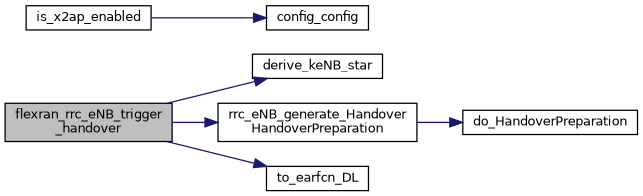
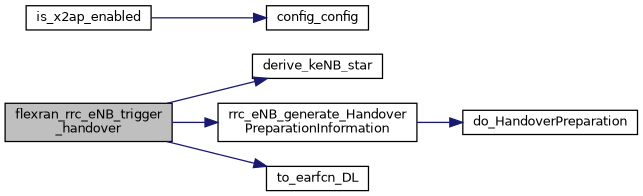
(317, 122) -> (317, 122)
